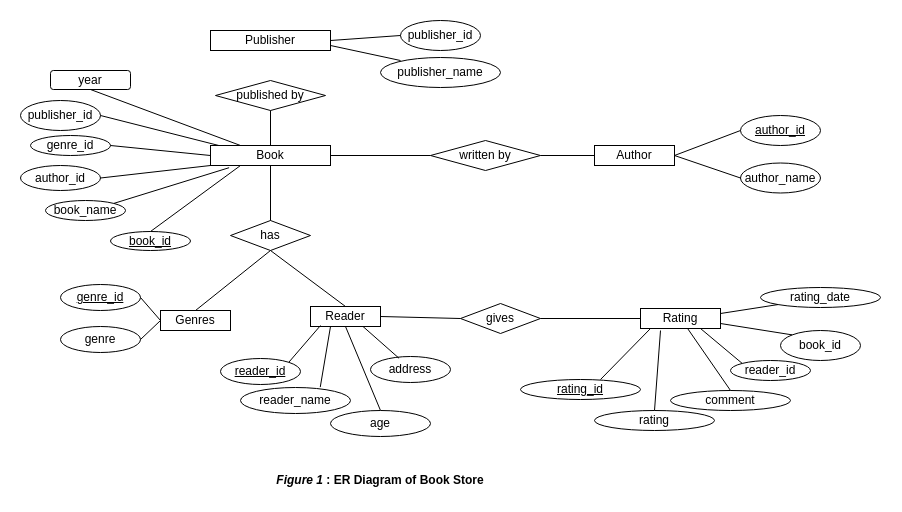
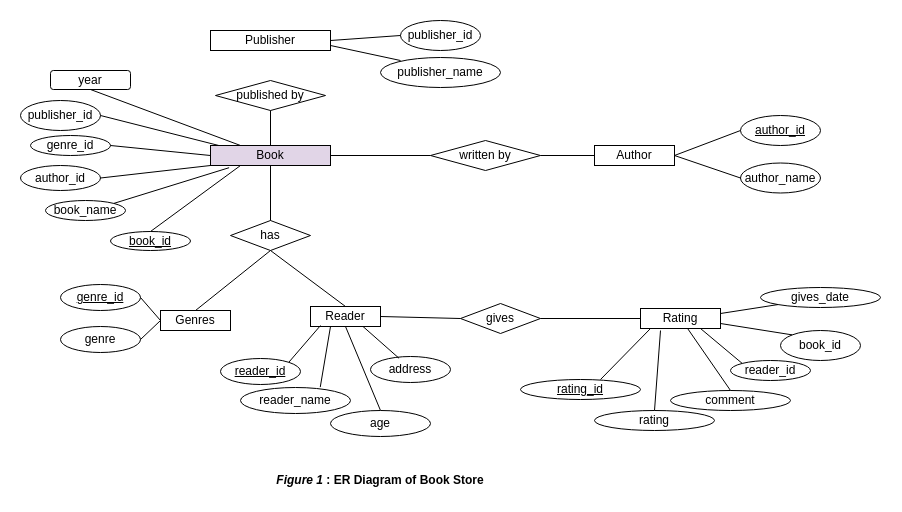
(271, 156) -> (271, 156)
(821, 298) -> (821, 298)
